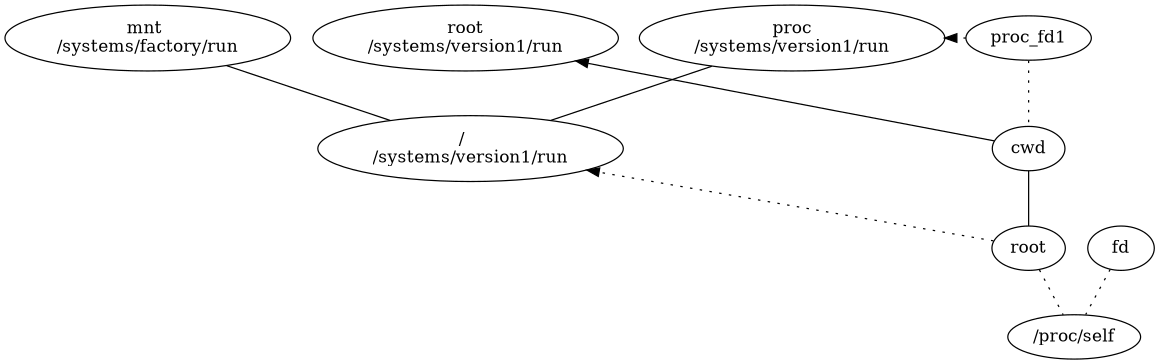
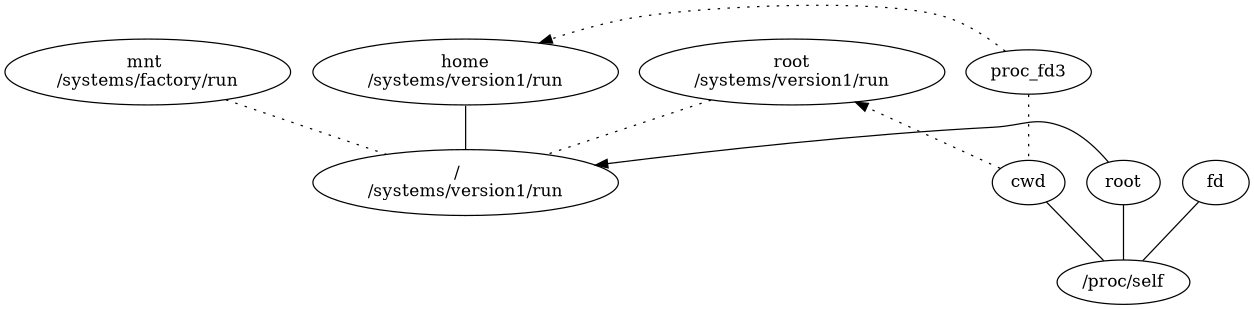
(792, 38) -> (466, 72)
(1029, 38) -> (1029, 72)
(308, 93) -> (306, 127)
(791, 102) -> (937, 139)
none -> (629, 127)
(1029, 198) -> (1075, 231)
(796, 207) -> (864, 136)
(1051, 292) -> (1123, 232)
(1098, 292) -> (1171, 231)
